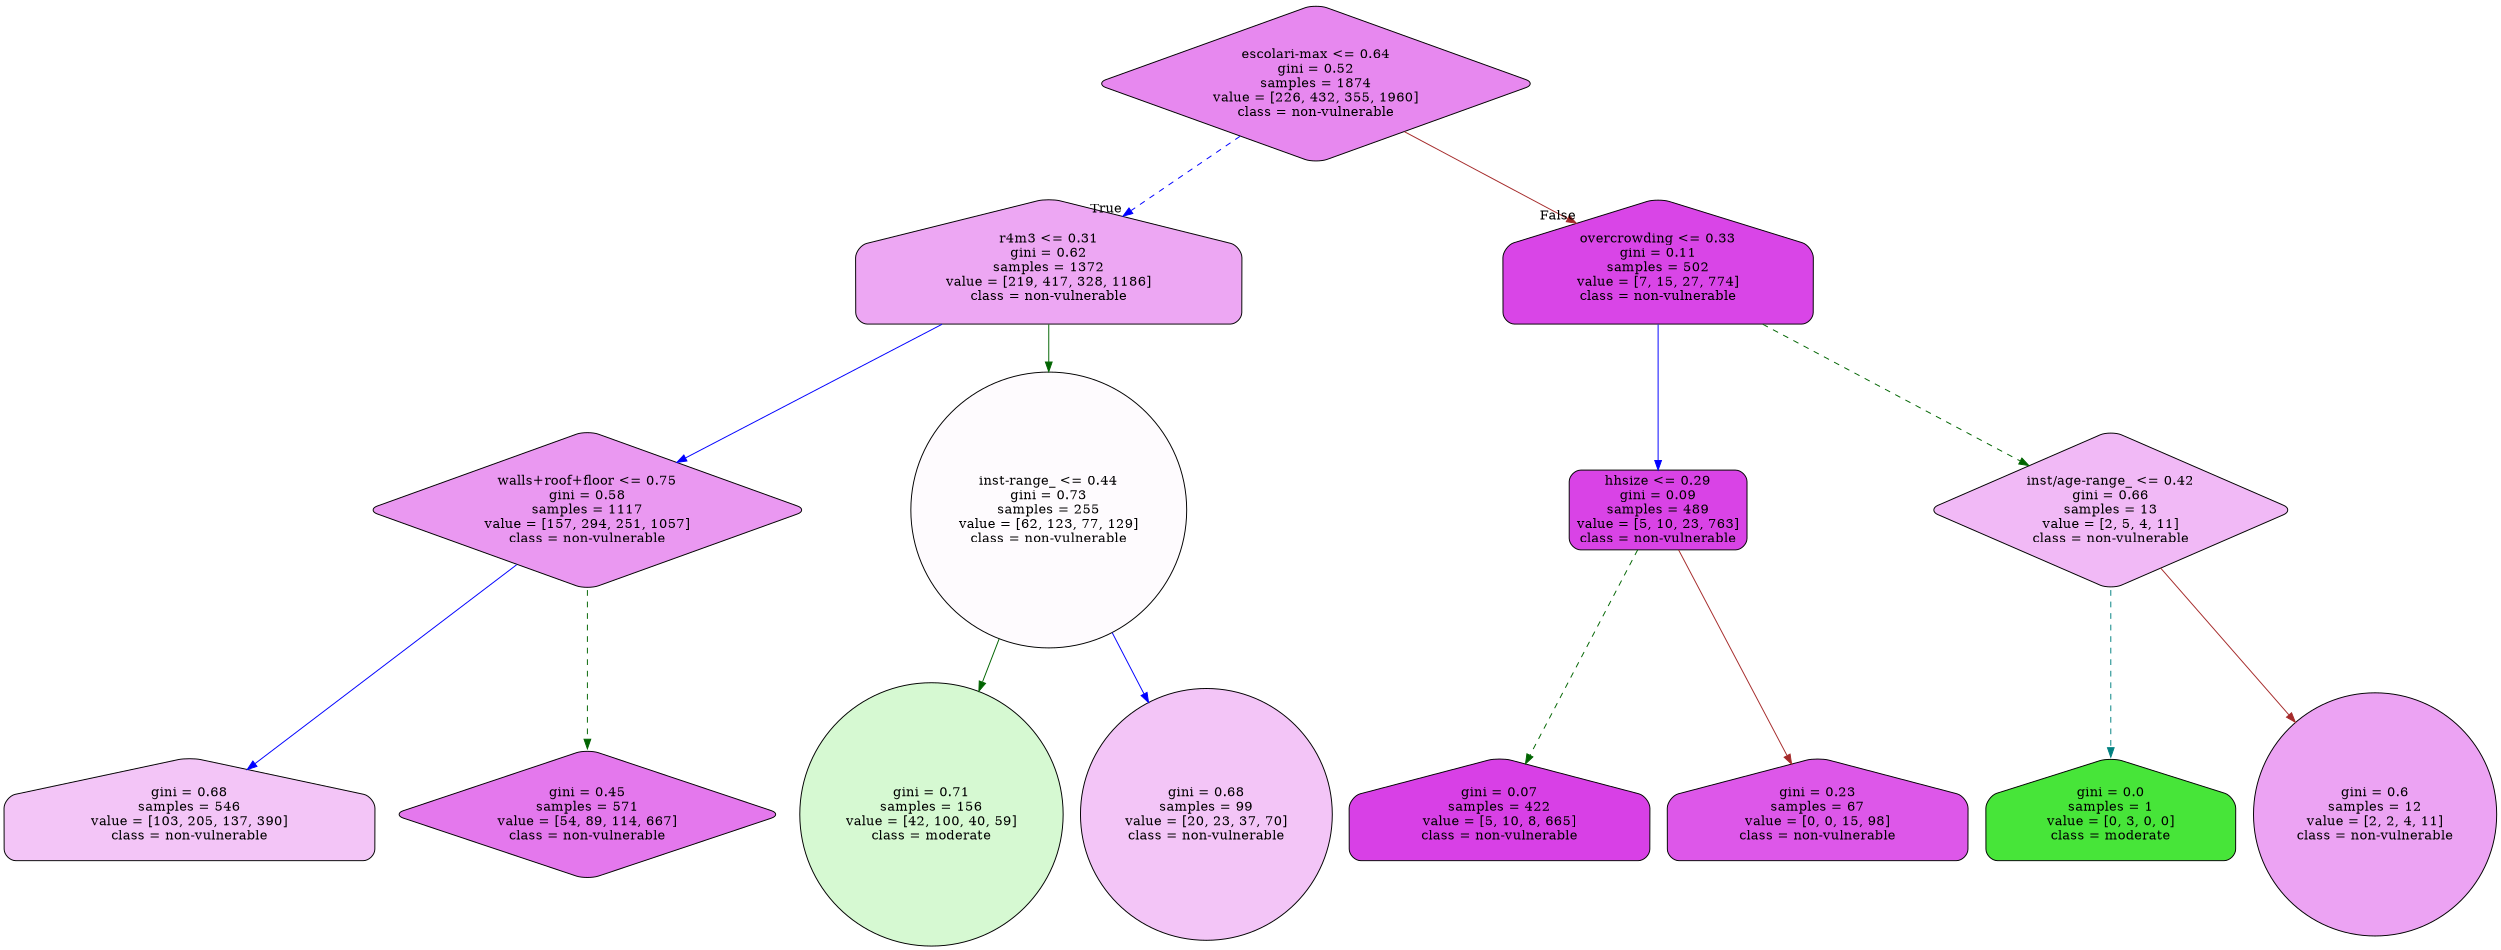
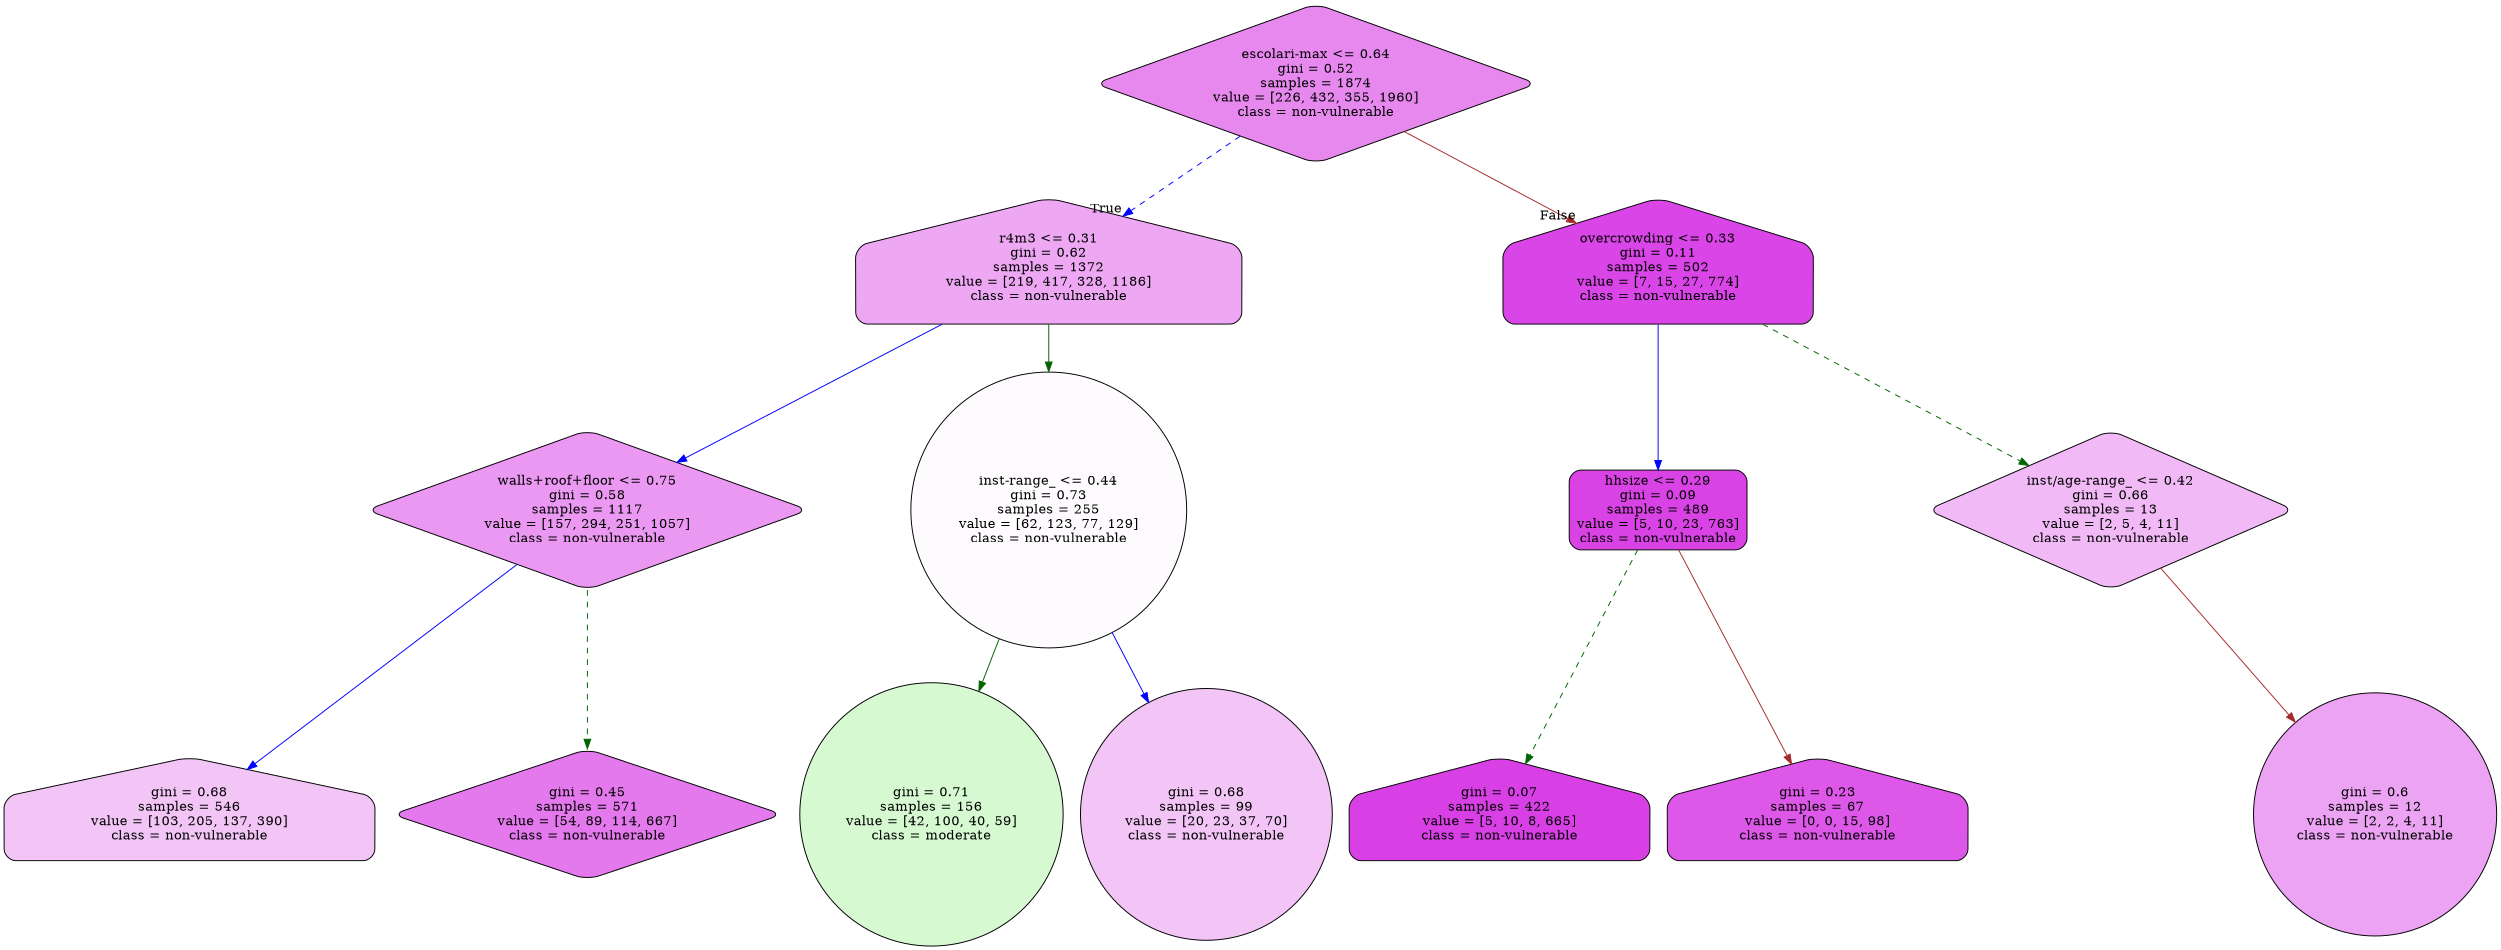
(2111, 814) -> none
